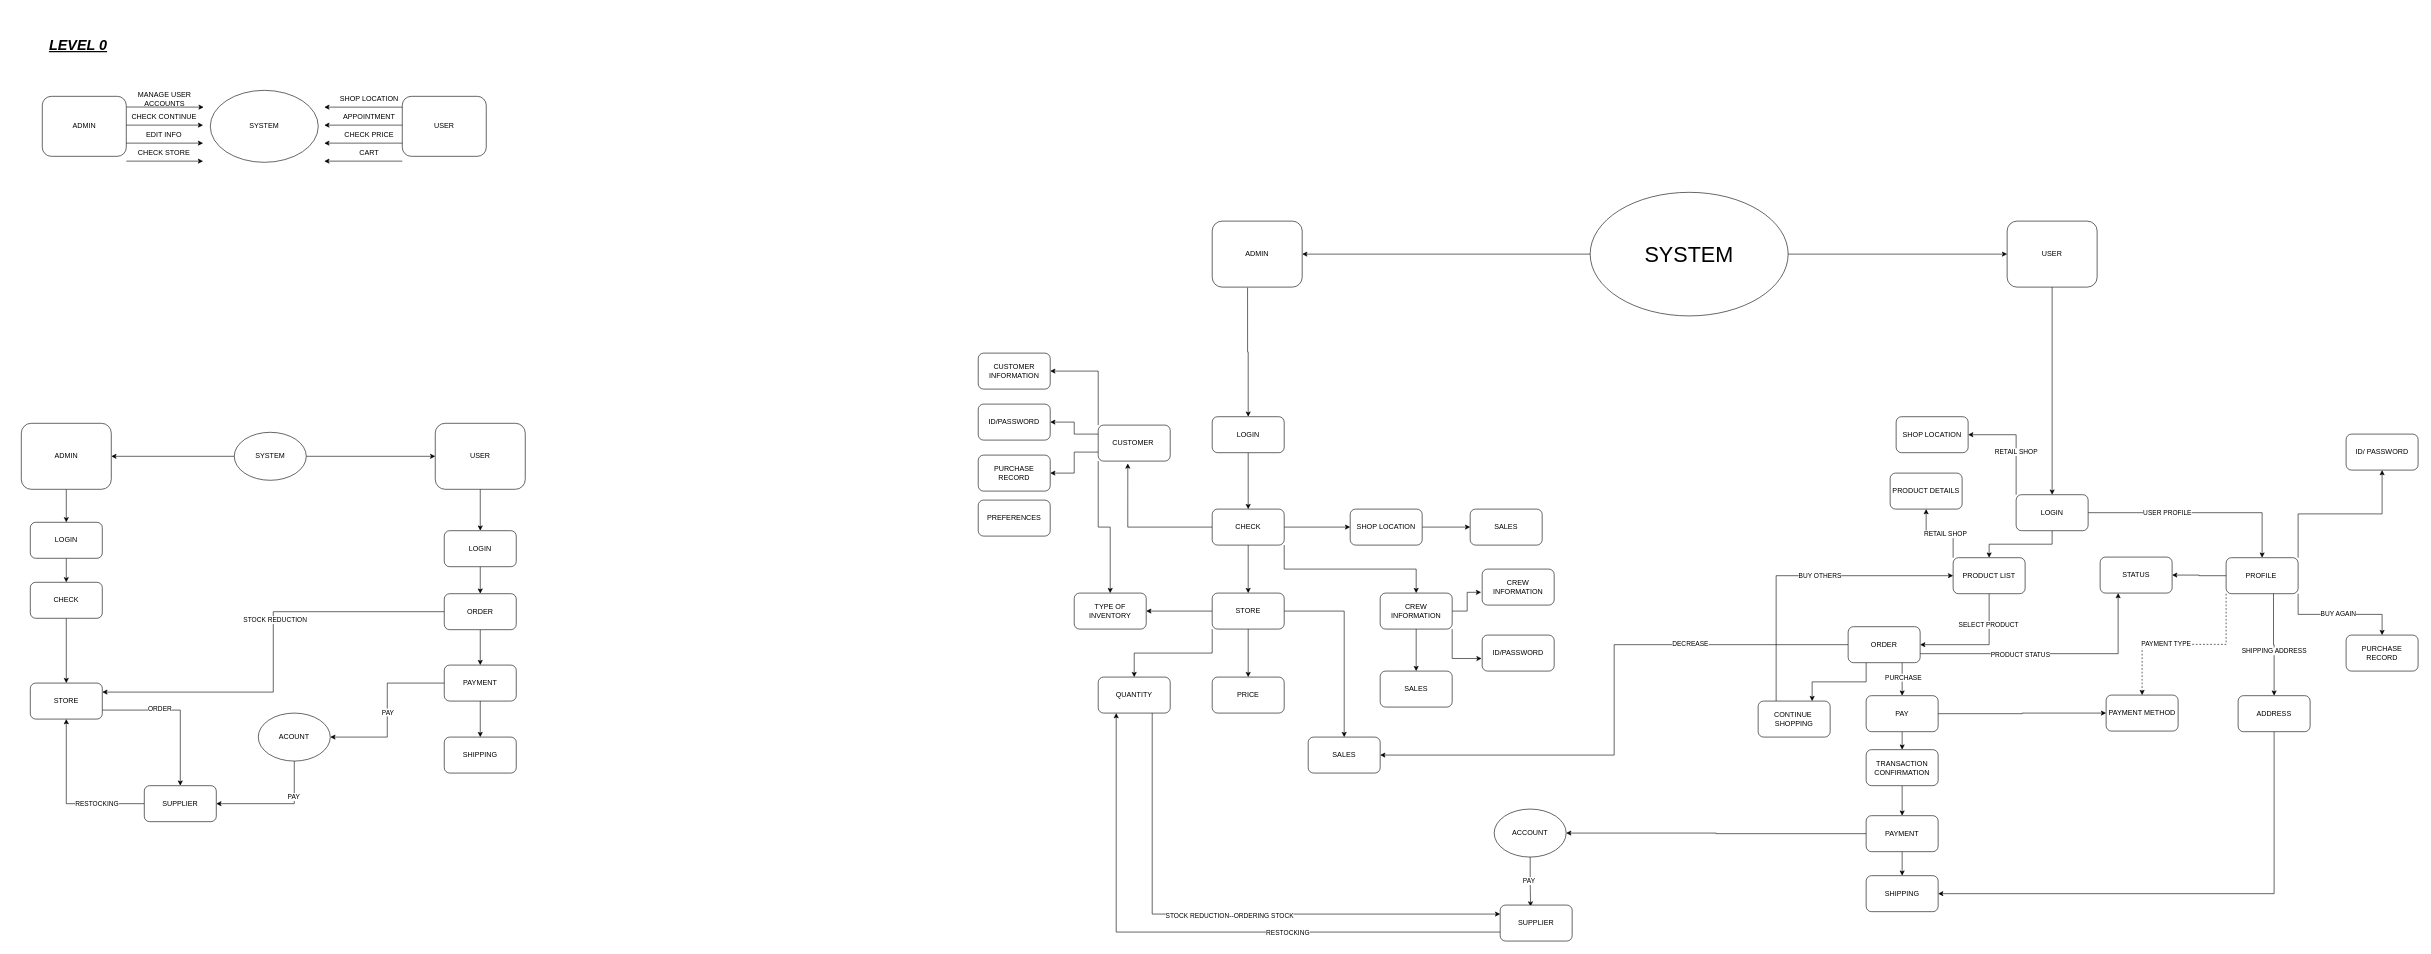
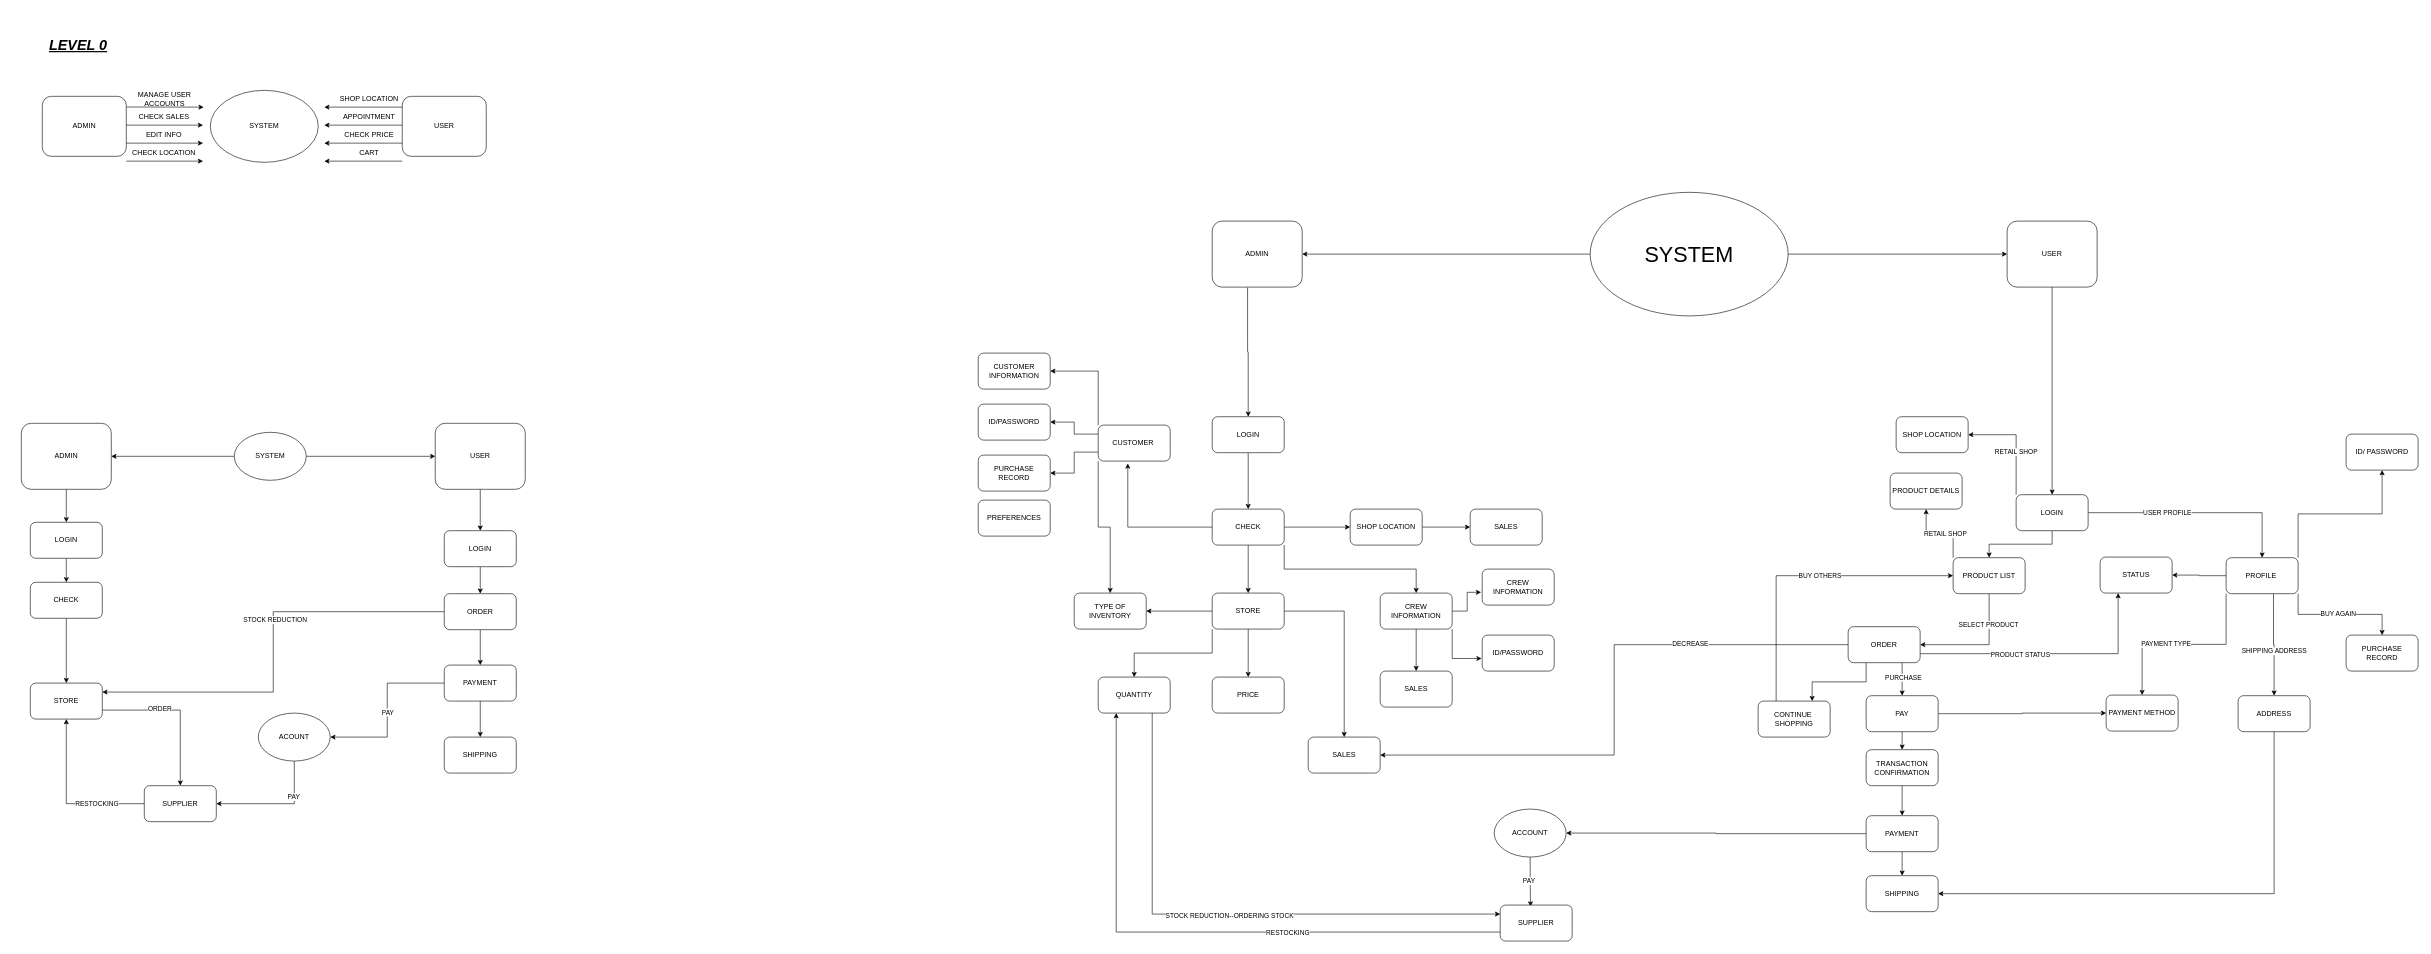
(164, 117) -> (164, 117)
(164, 153) -> (164, 153)
(2226, 637) -> (2226, 637)
